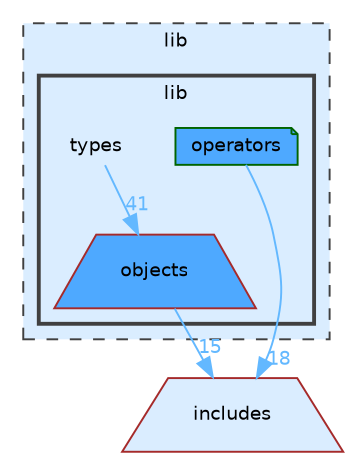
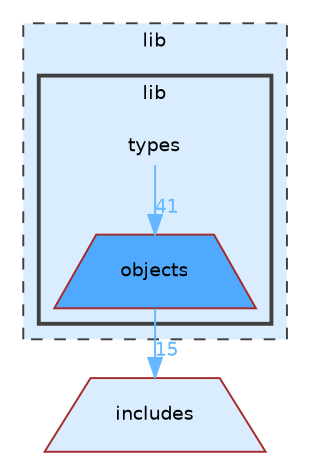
(237, 146) -> none
